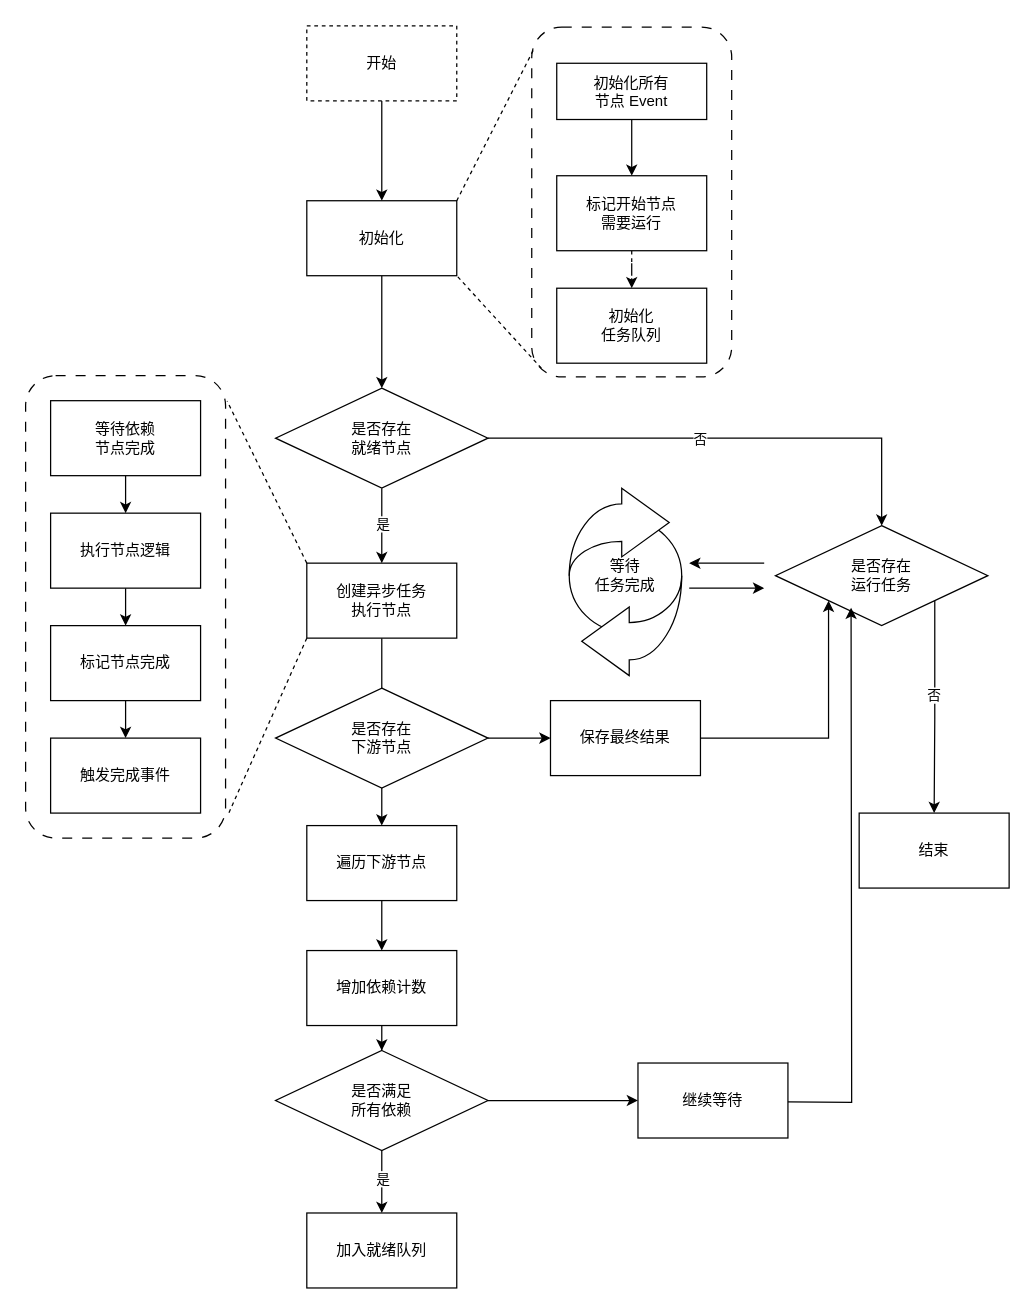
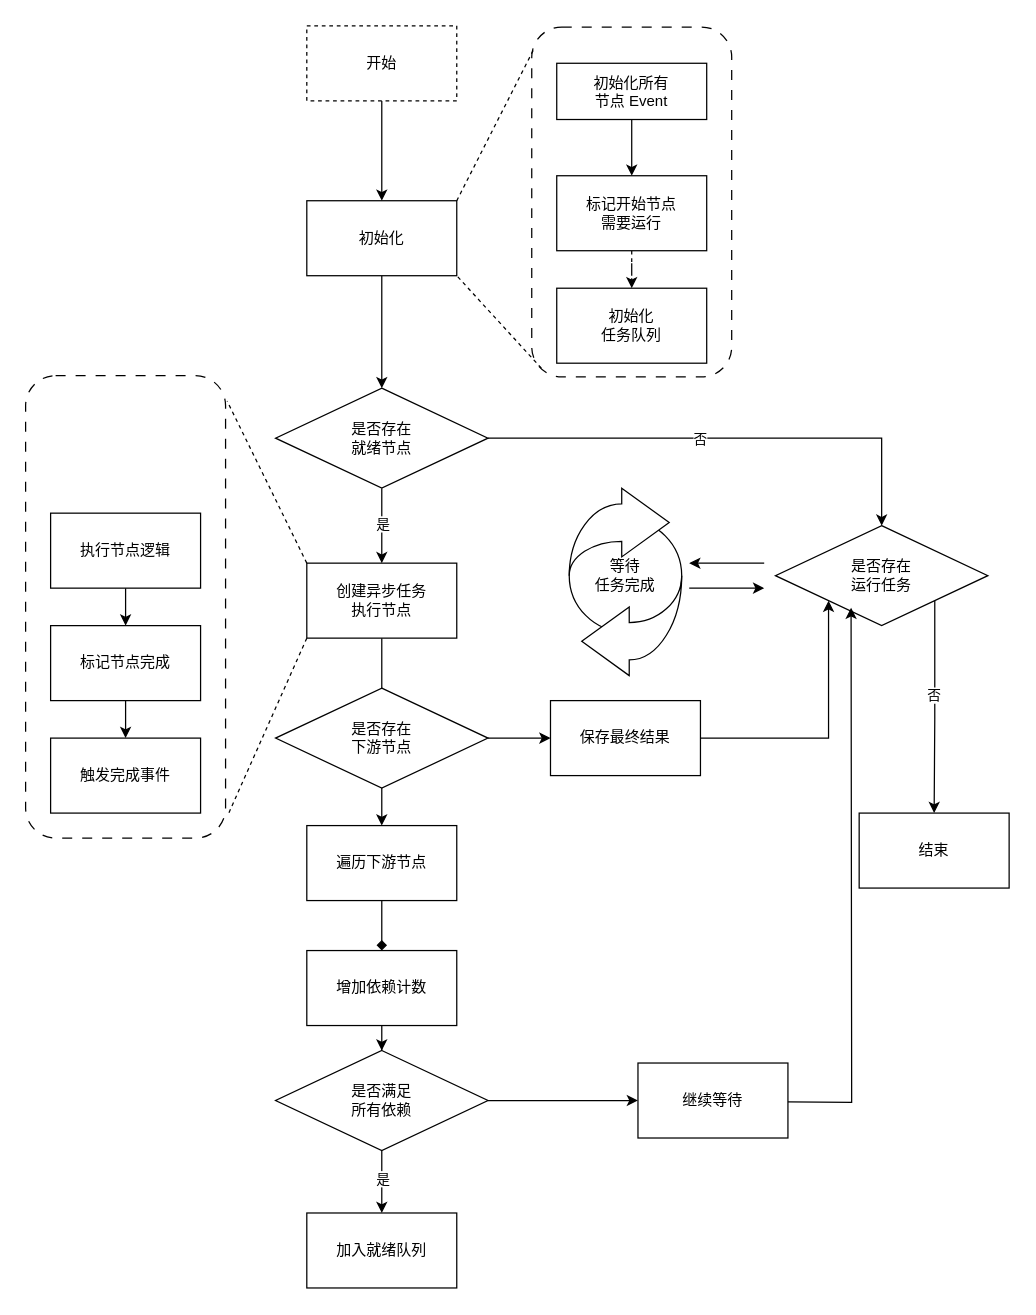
(126, 438) -> none
(126, 499) -> none
(382, 941) -> (382, 940)
